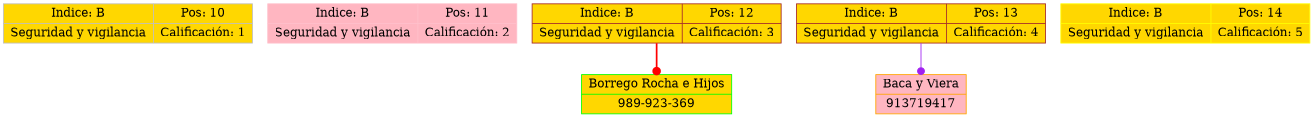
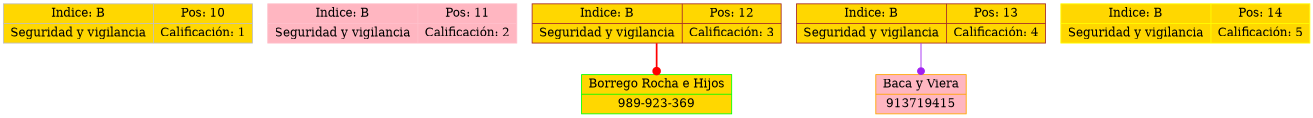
(921, 104) -> (921, 104)
